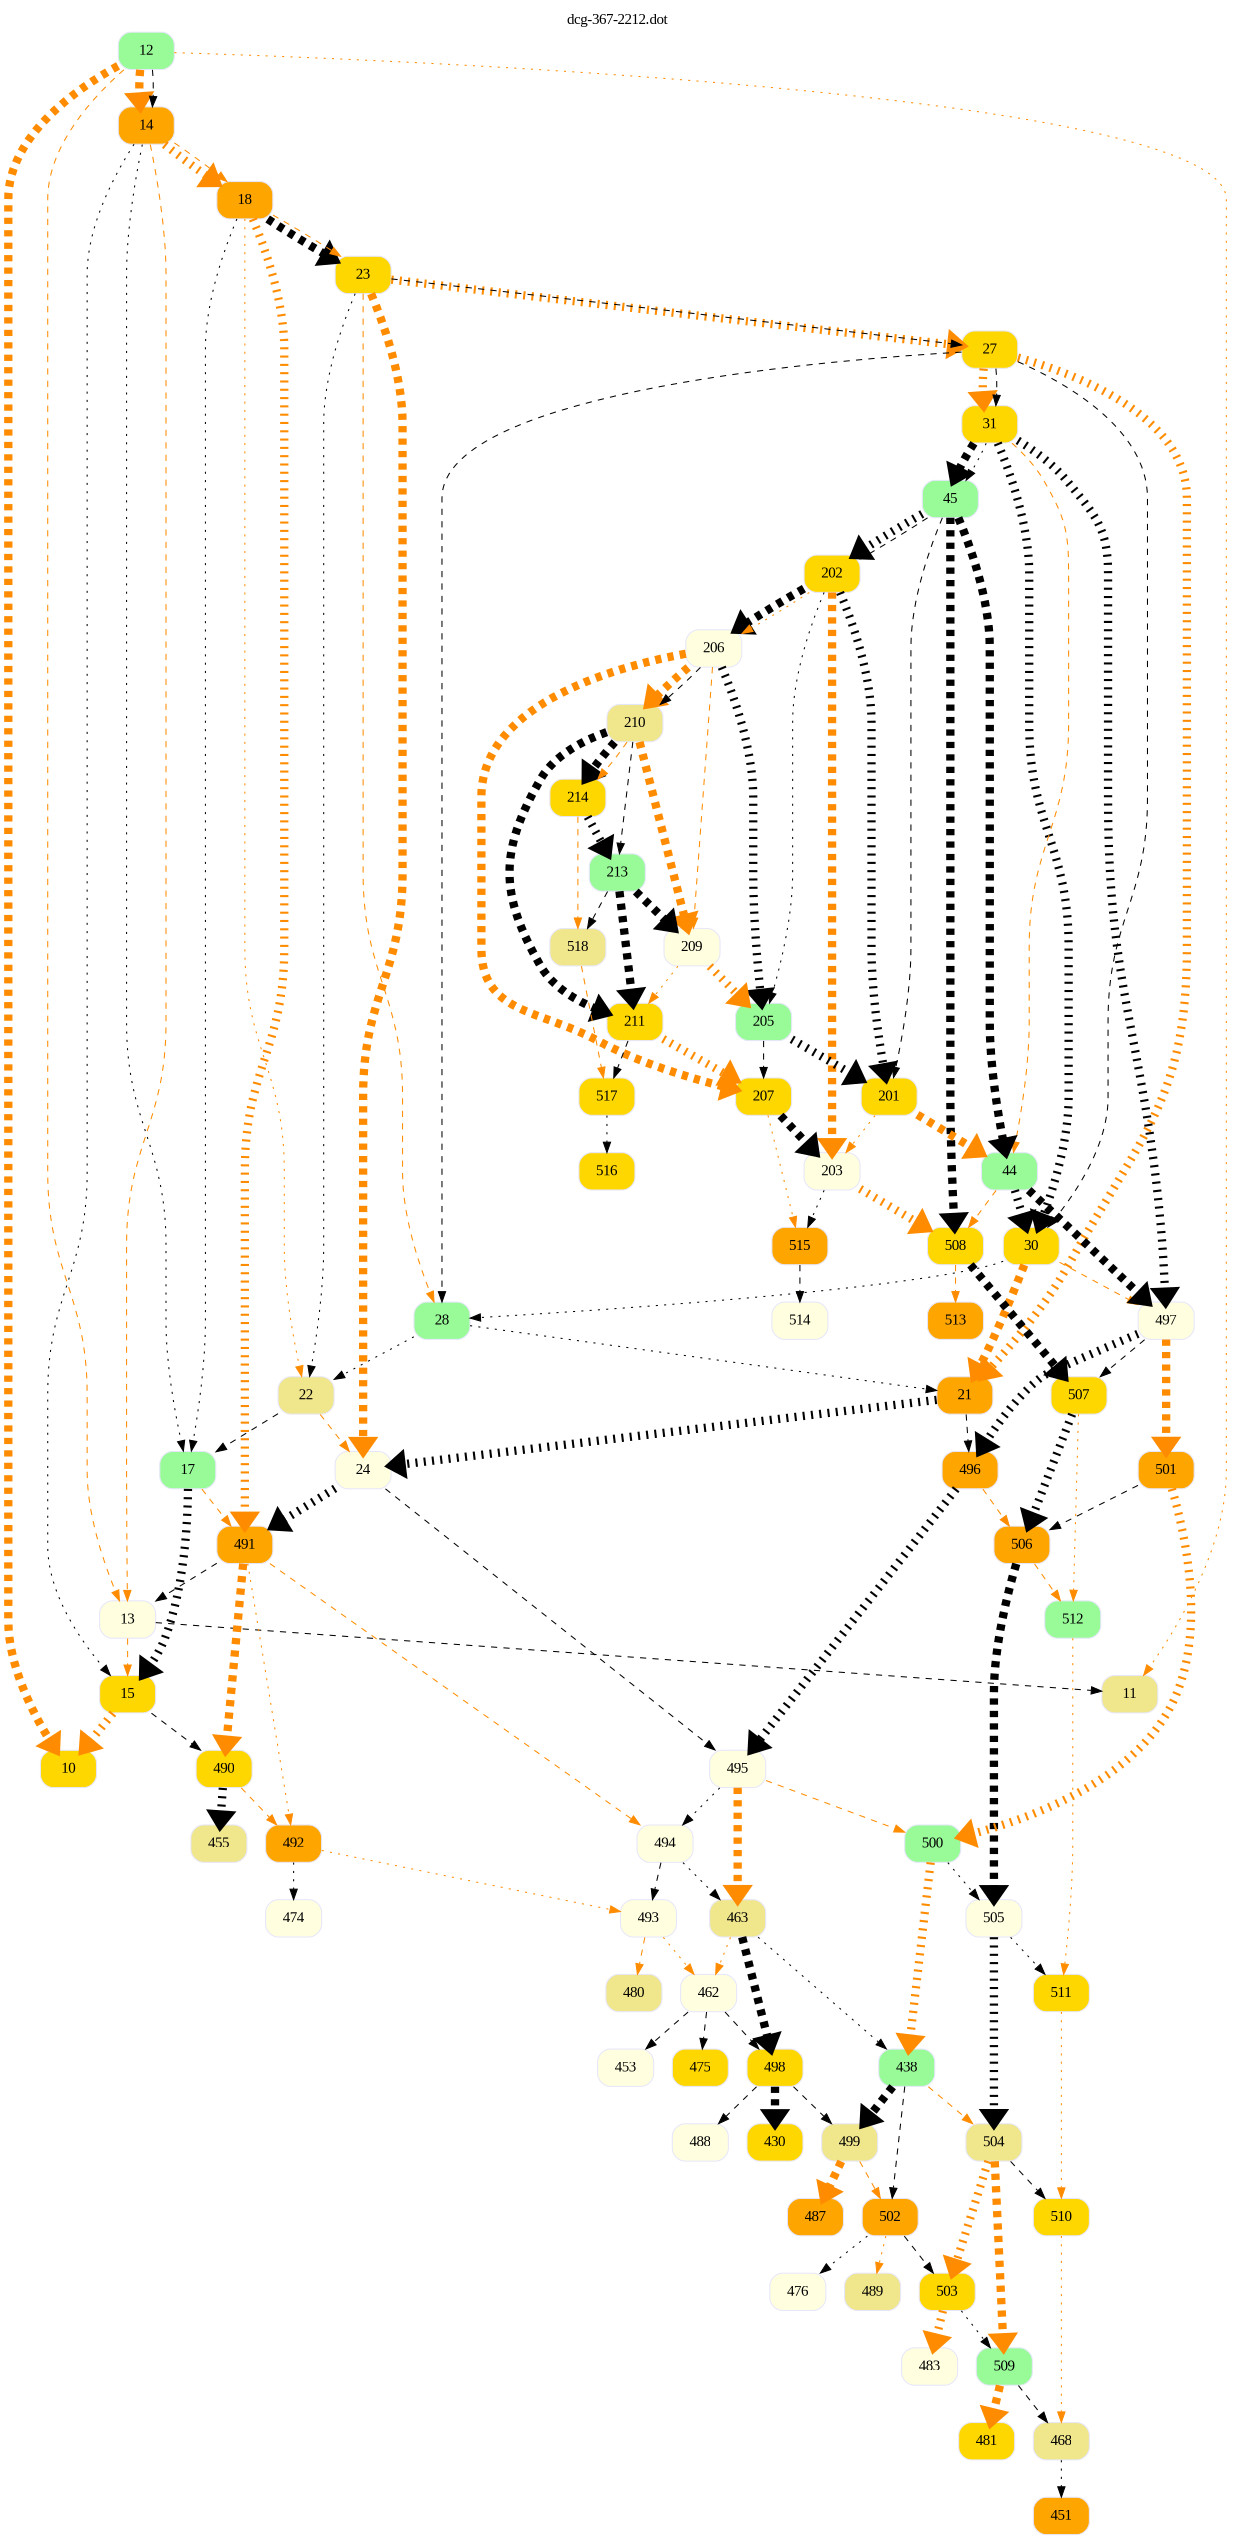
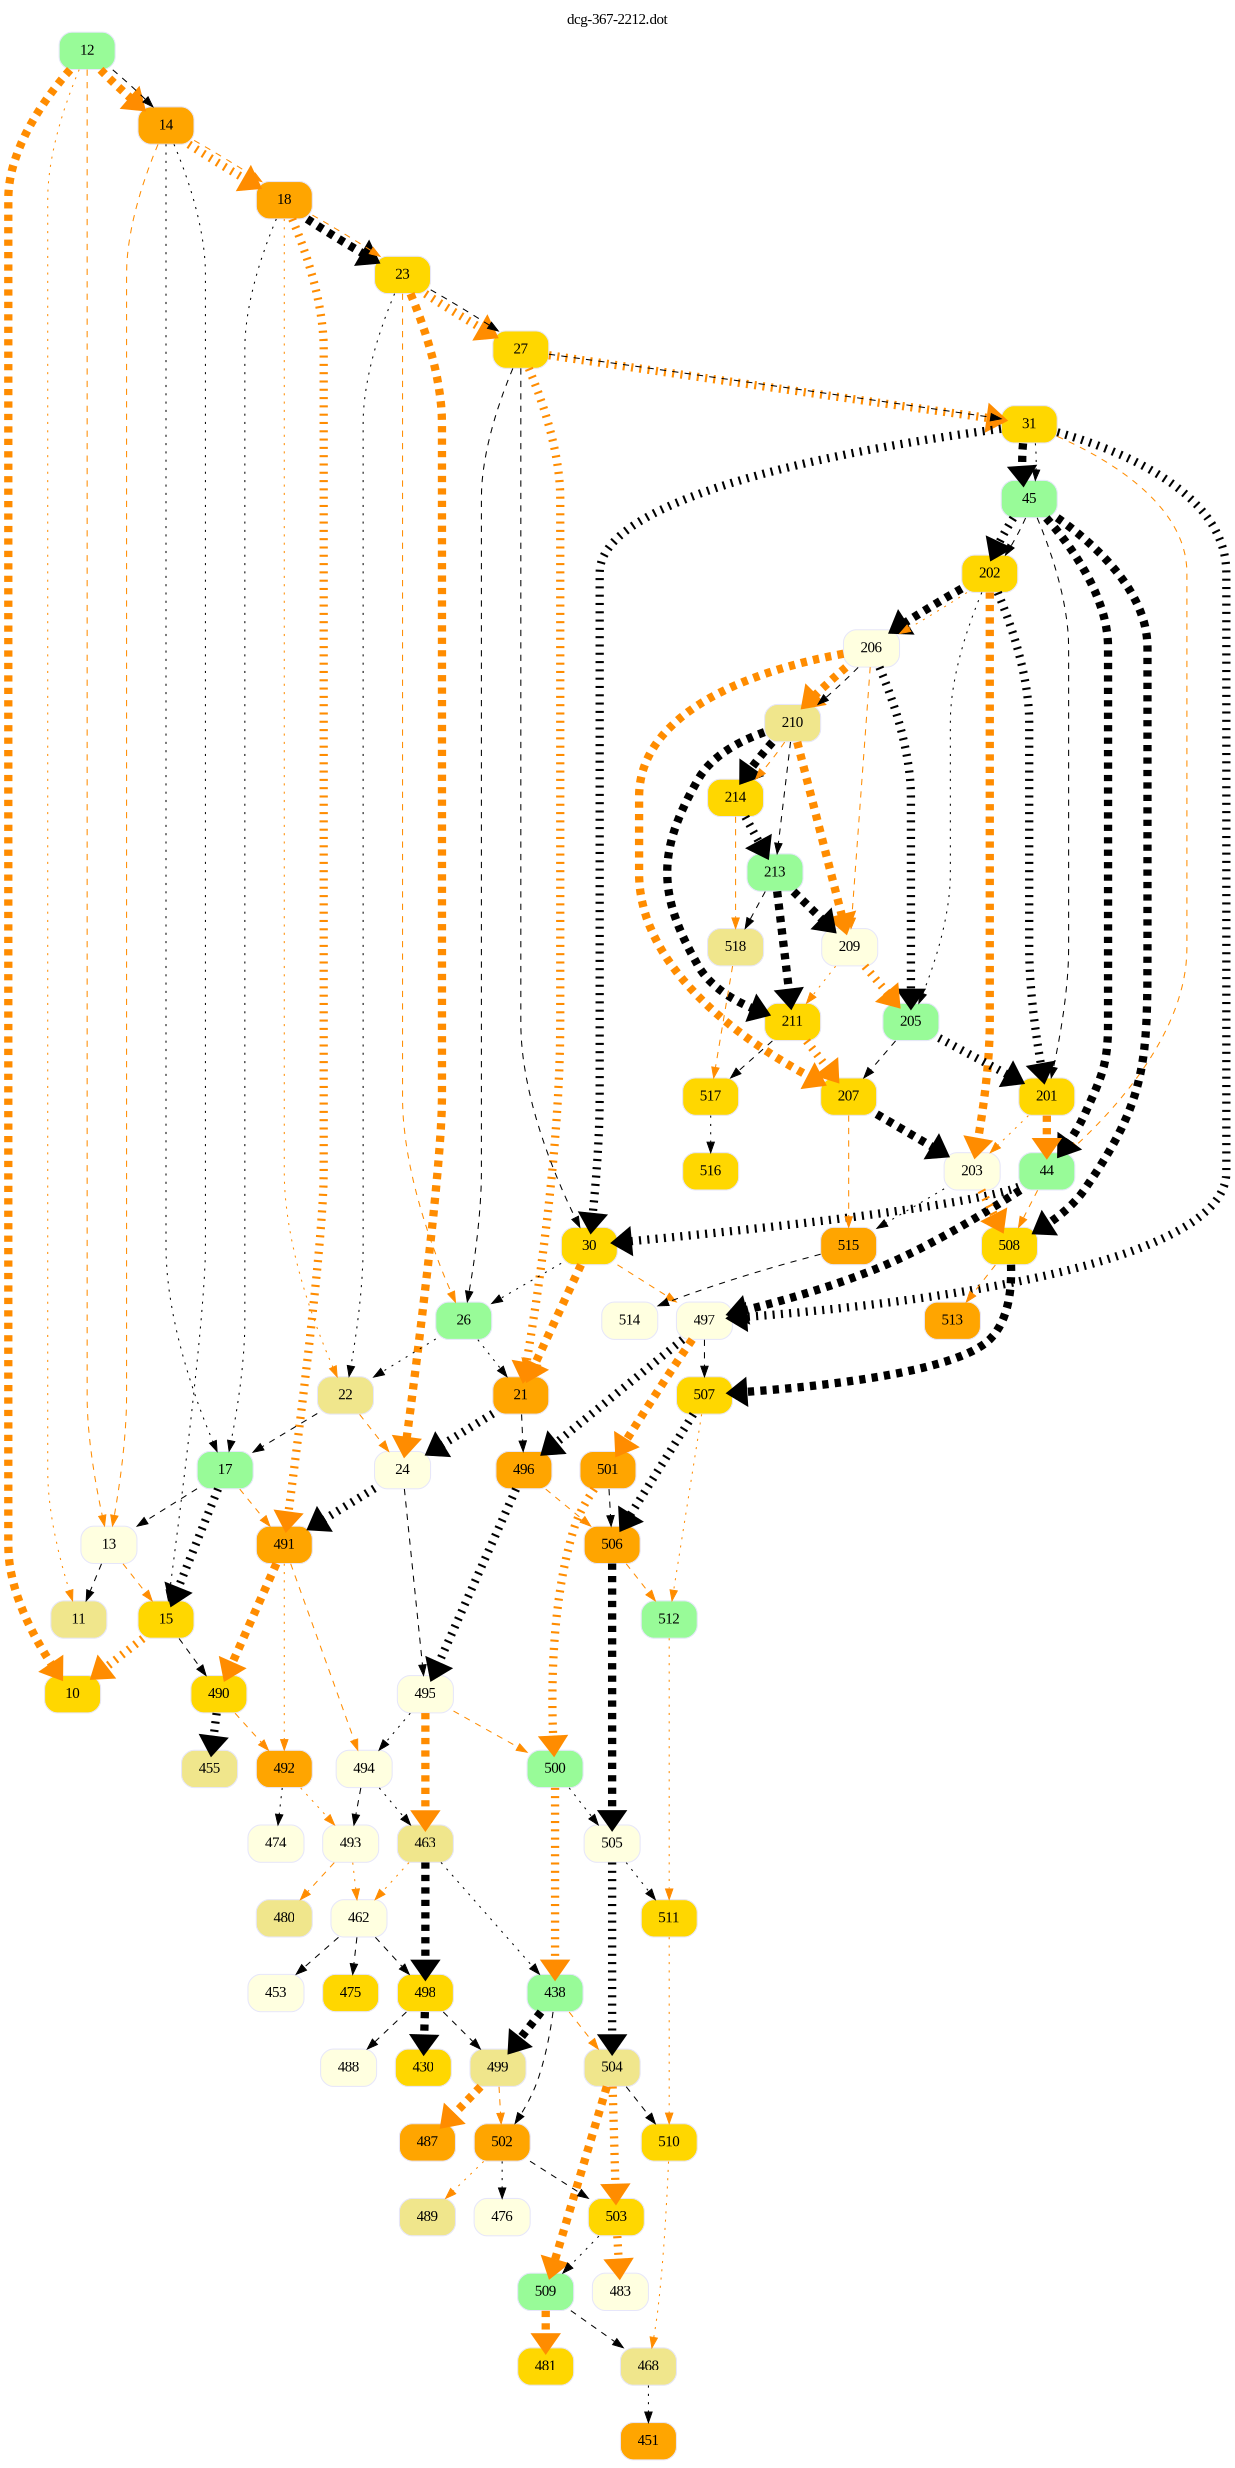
(780, 1166) -> (849, 1166)
(442, 1321) -> (464, 1321)
(191, 1579) -> (172, 1505)
